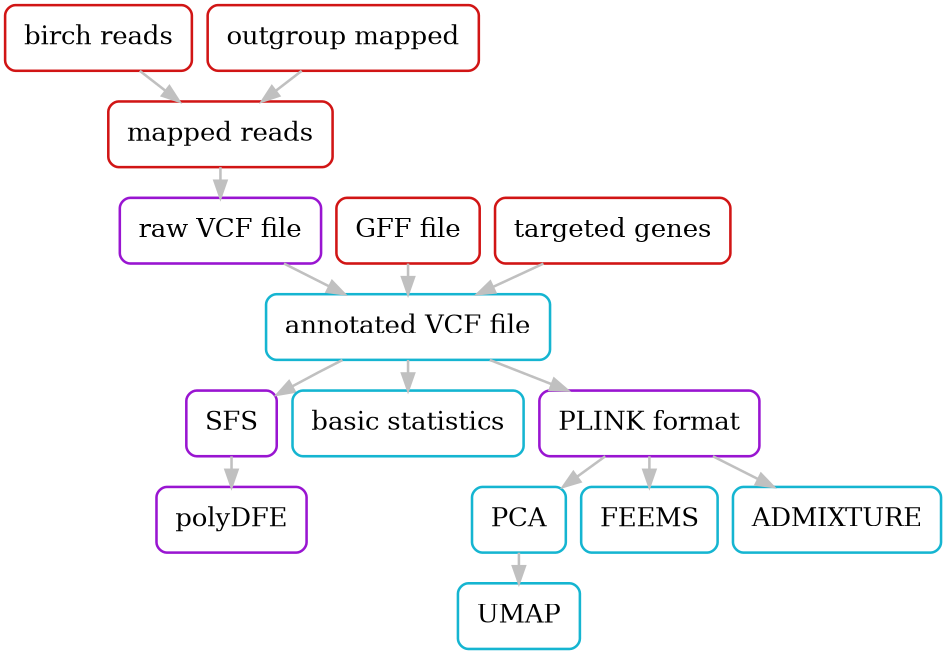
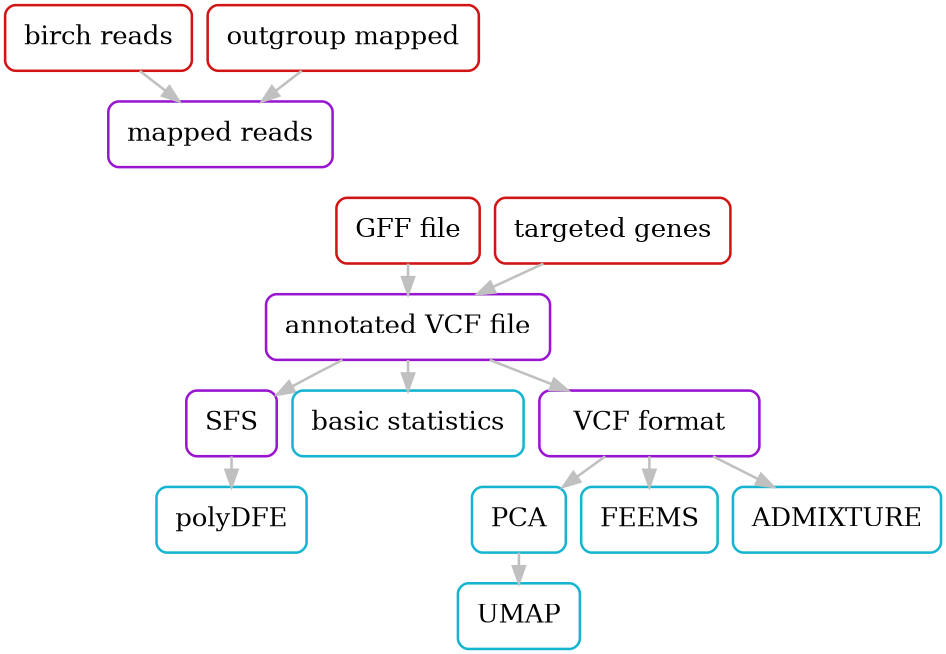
(220, 134) -> (220, 134)
(220, 231) -> none
(408, 327) -> (408, 327)
(649, 423) -> (649, 423)
(232, 520) -> (232, 520)
